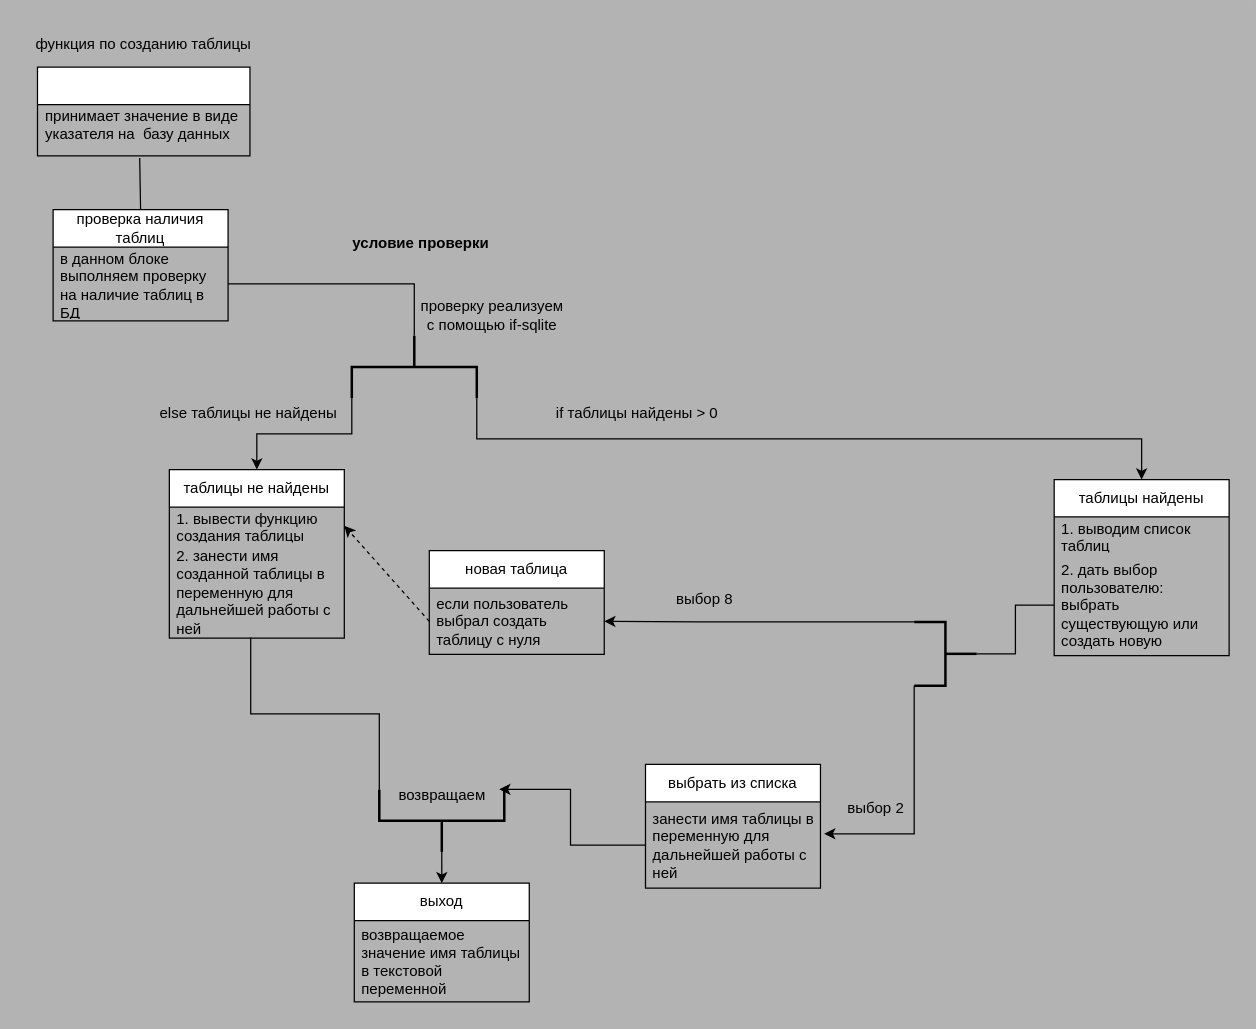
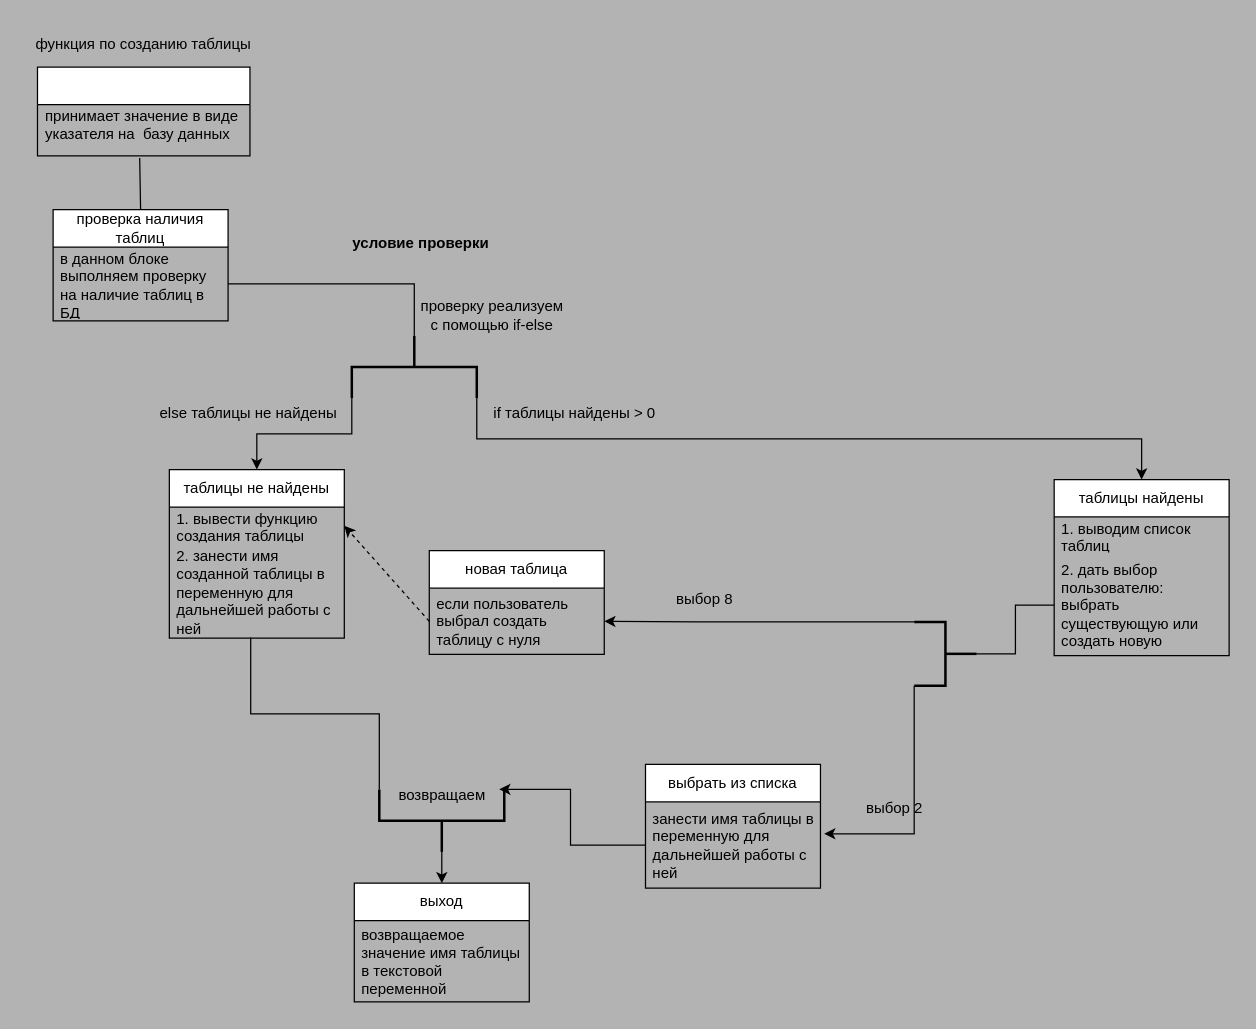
(493, 316) -> (493, 316)
(637, 413) -> (574, 413)
(875, 808) -> (894, 808)
